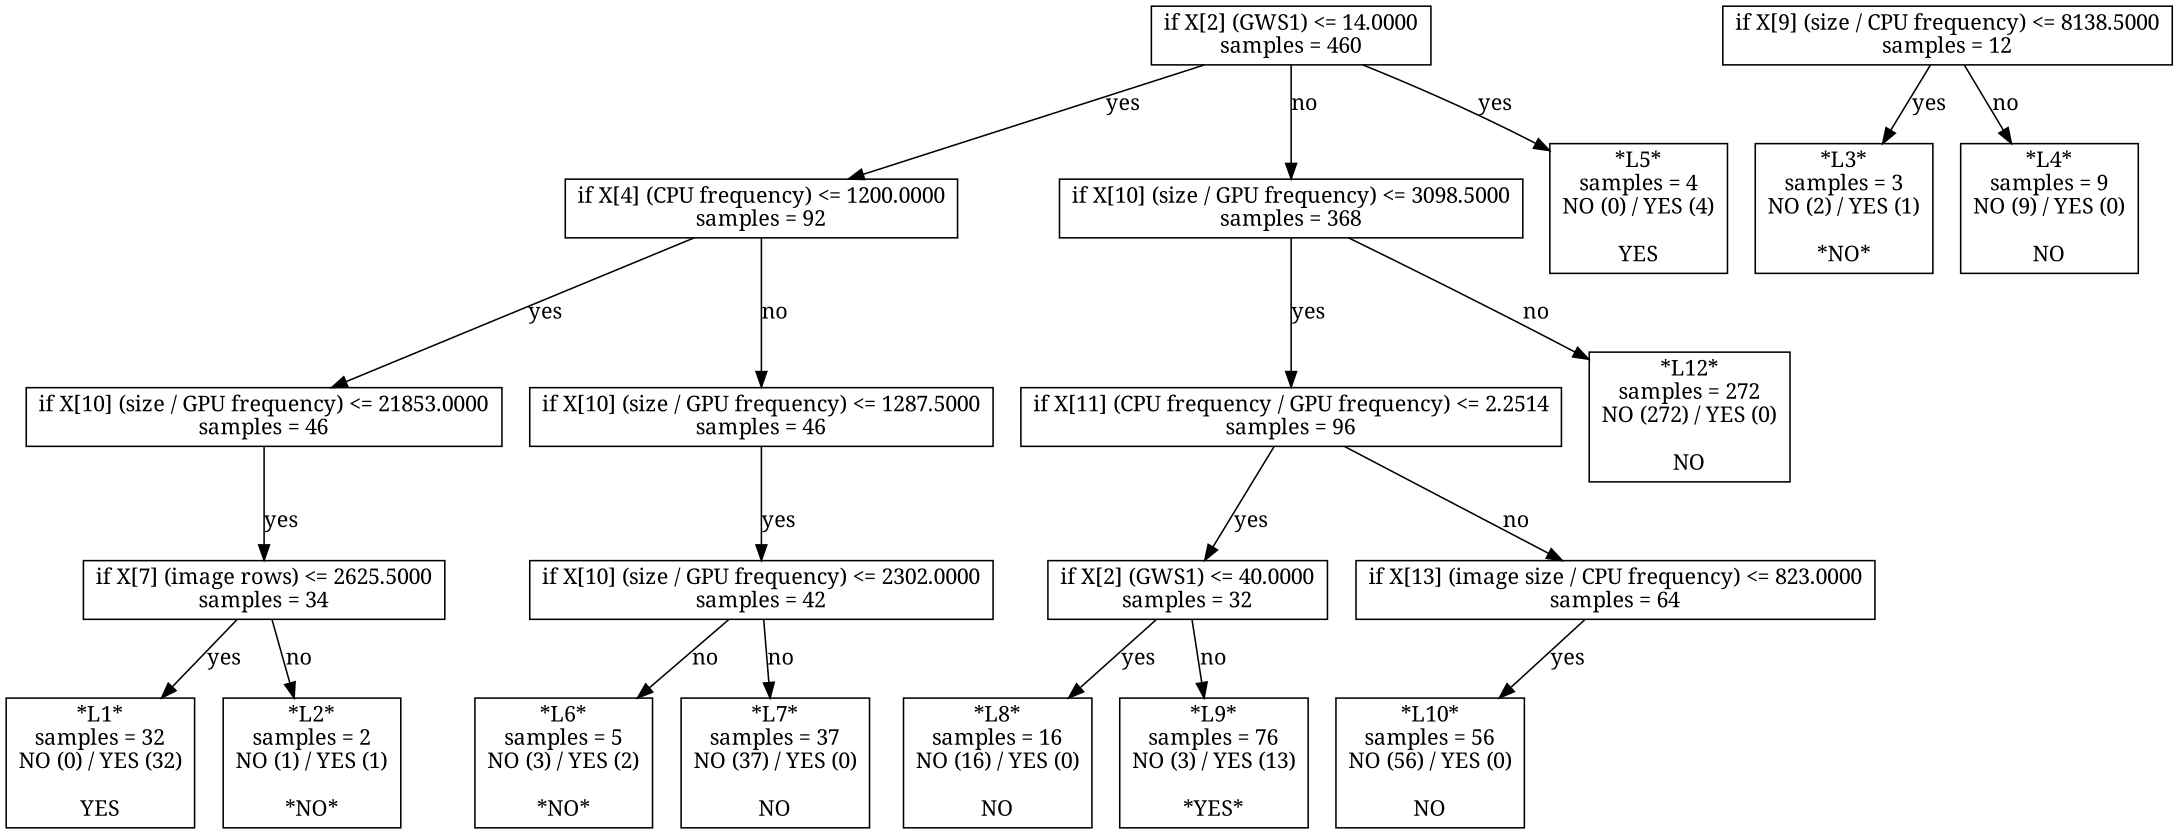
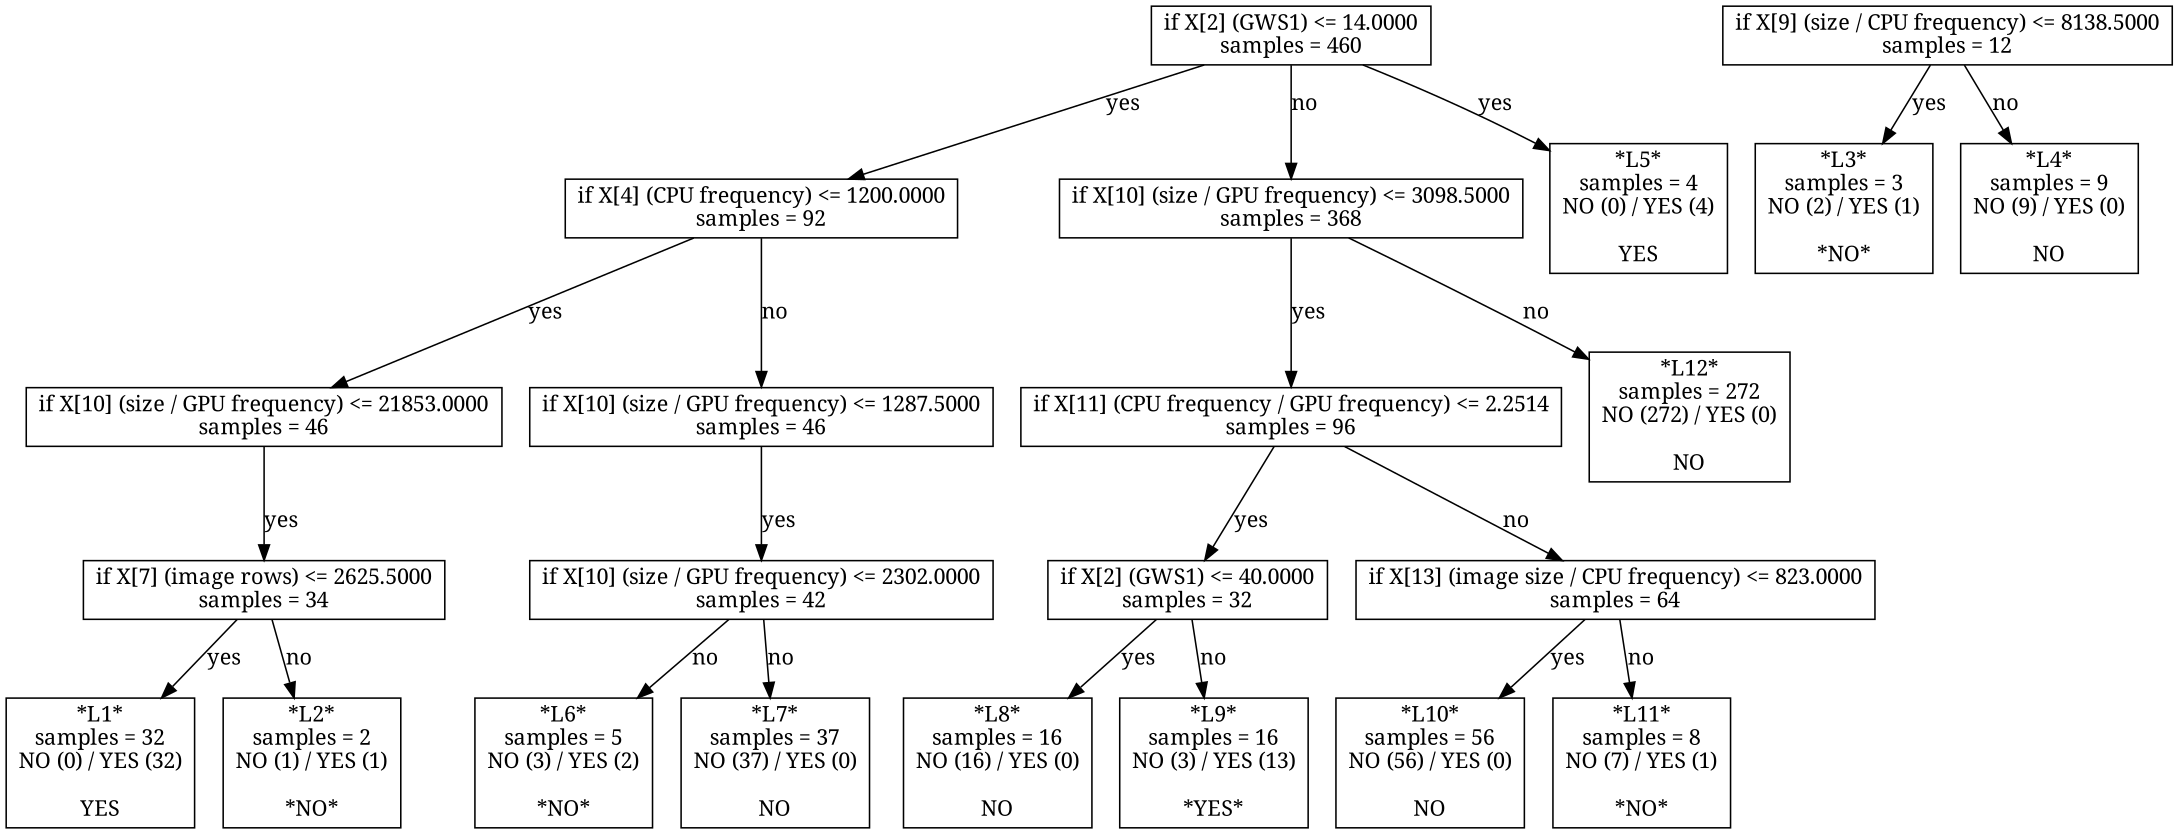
(1214, 763) -> (1214, 763)
none -> (1642, 763)
